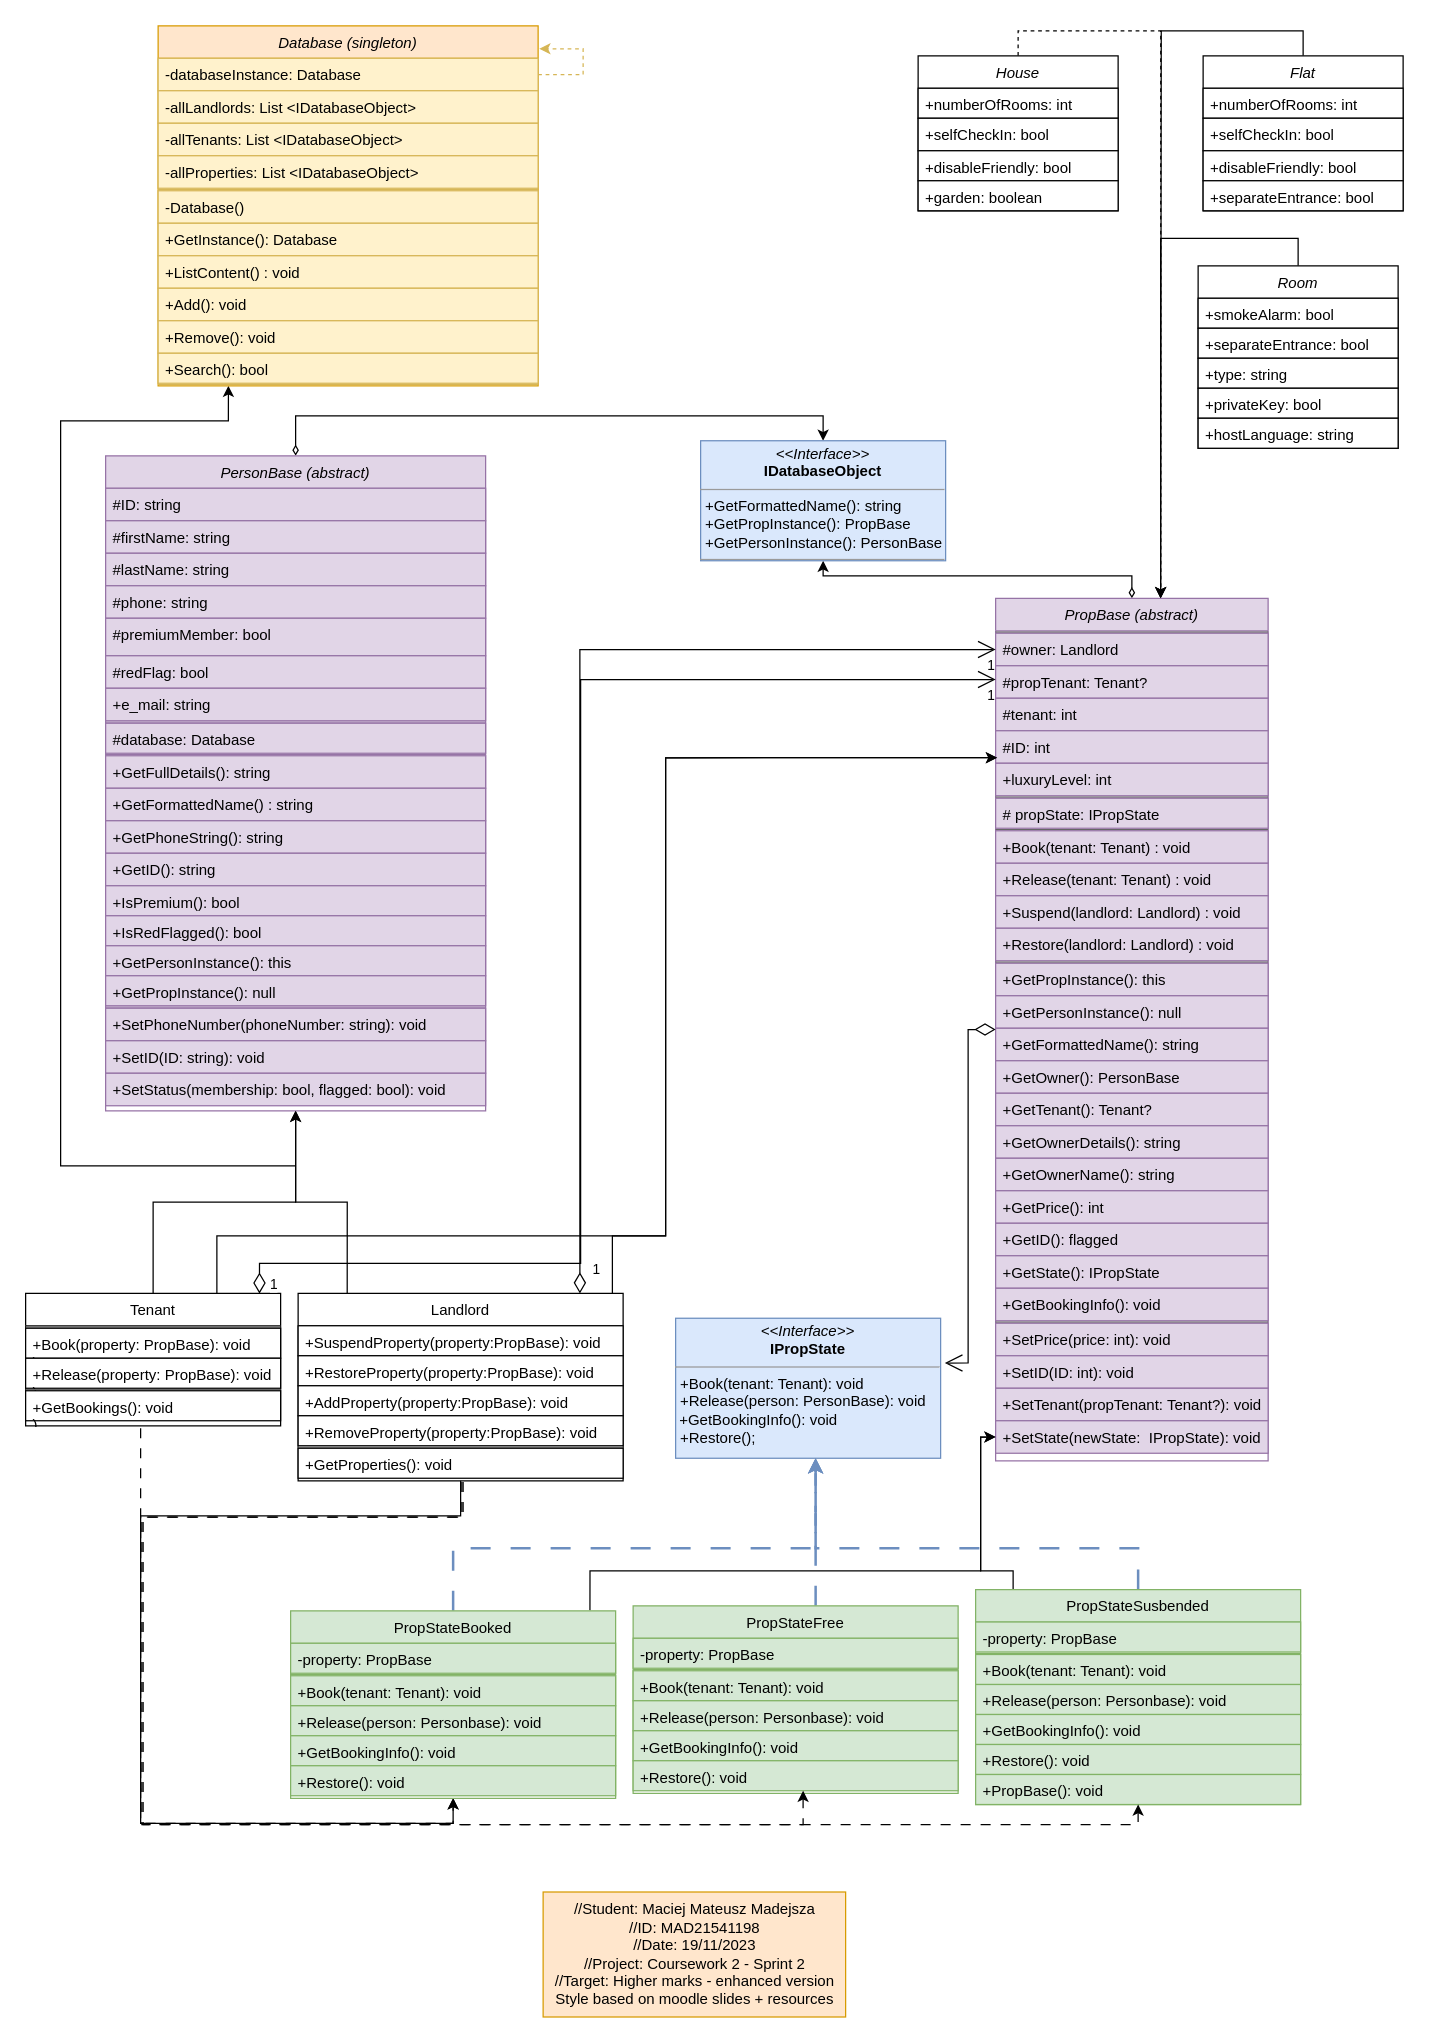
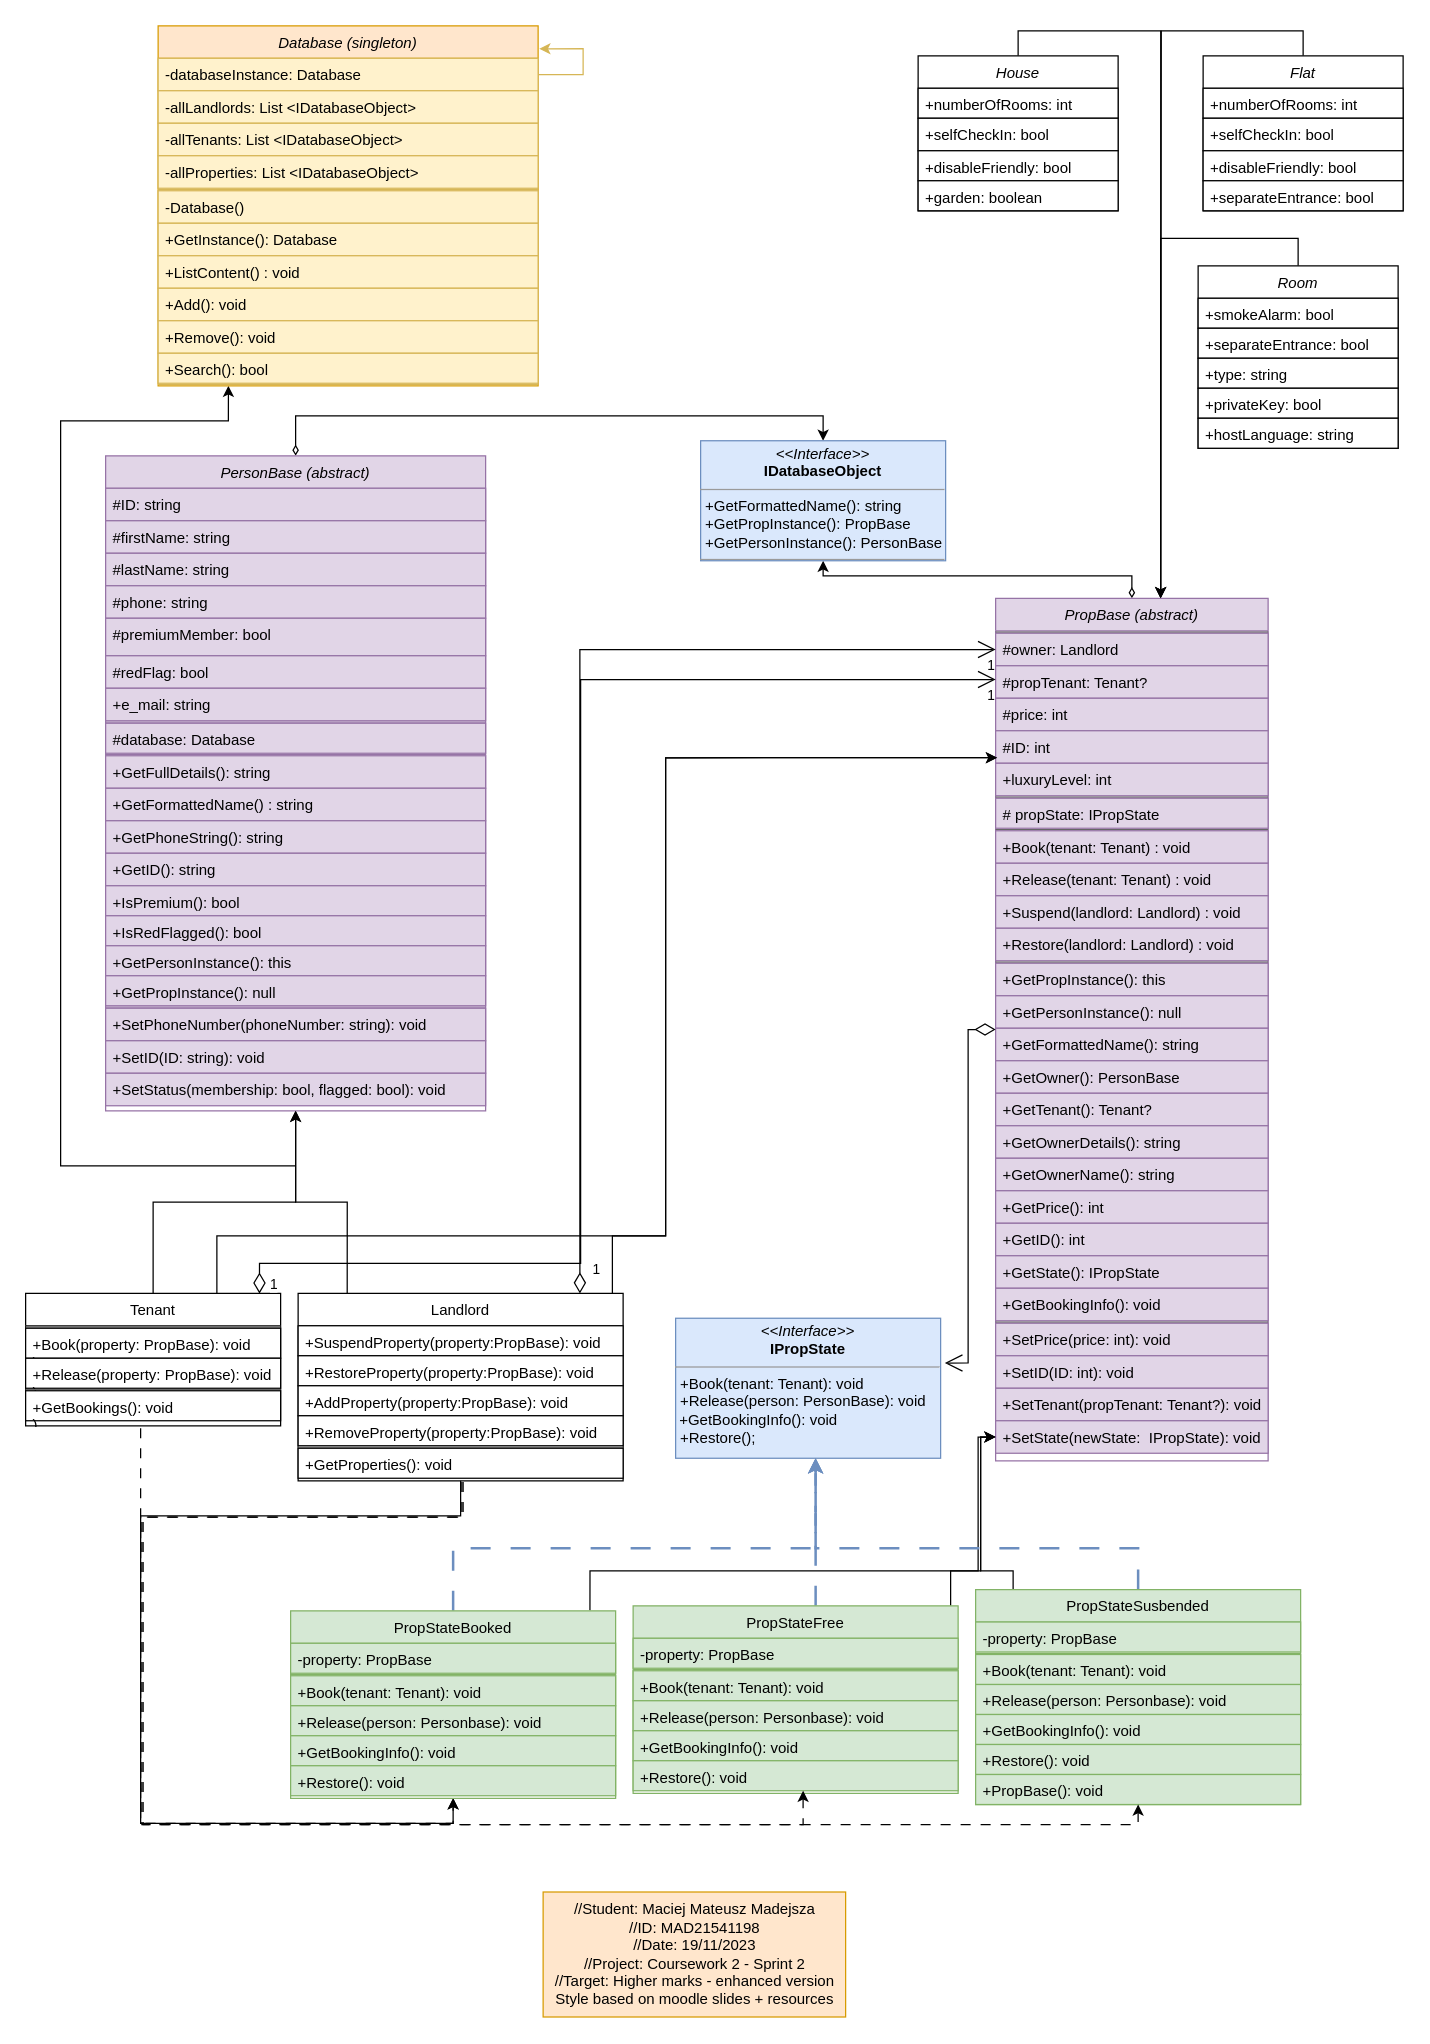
(1077, 31) -> (1077, 31)
(583, 66) -> (583, 66)
(1047, 715) -> (1041, 715)
(1068, 1240) -> (1051, 1240)
none -> (951, 1590)
